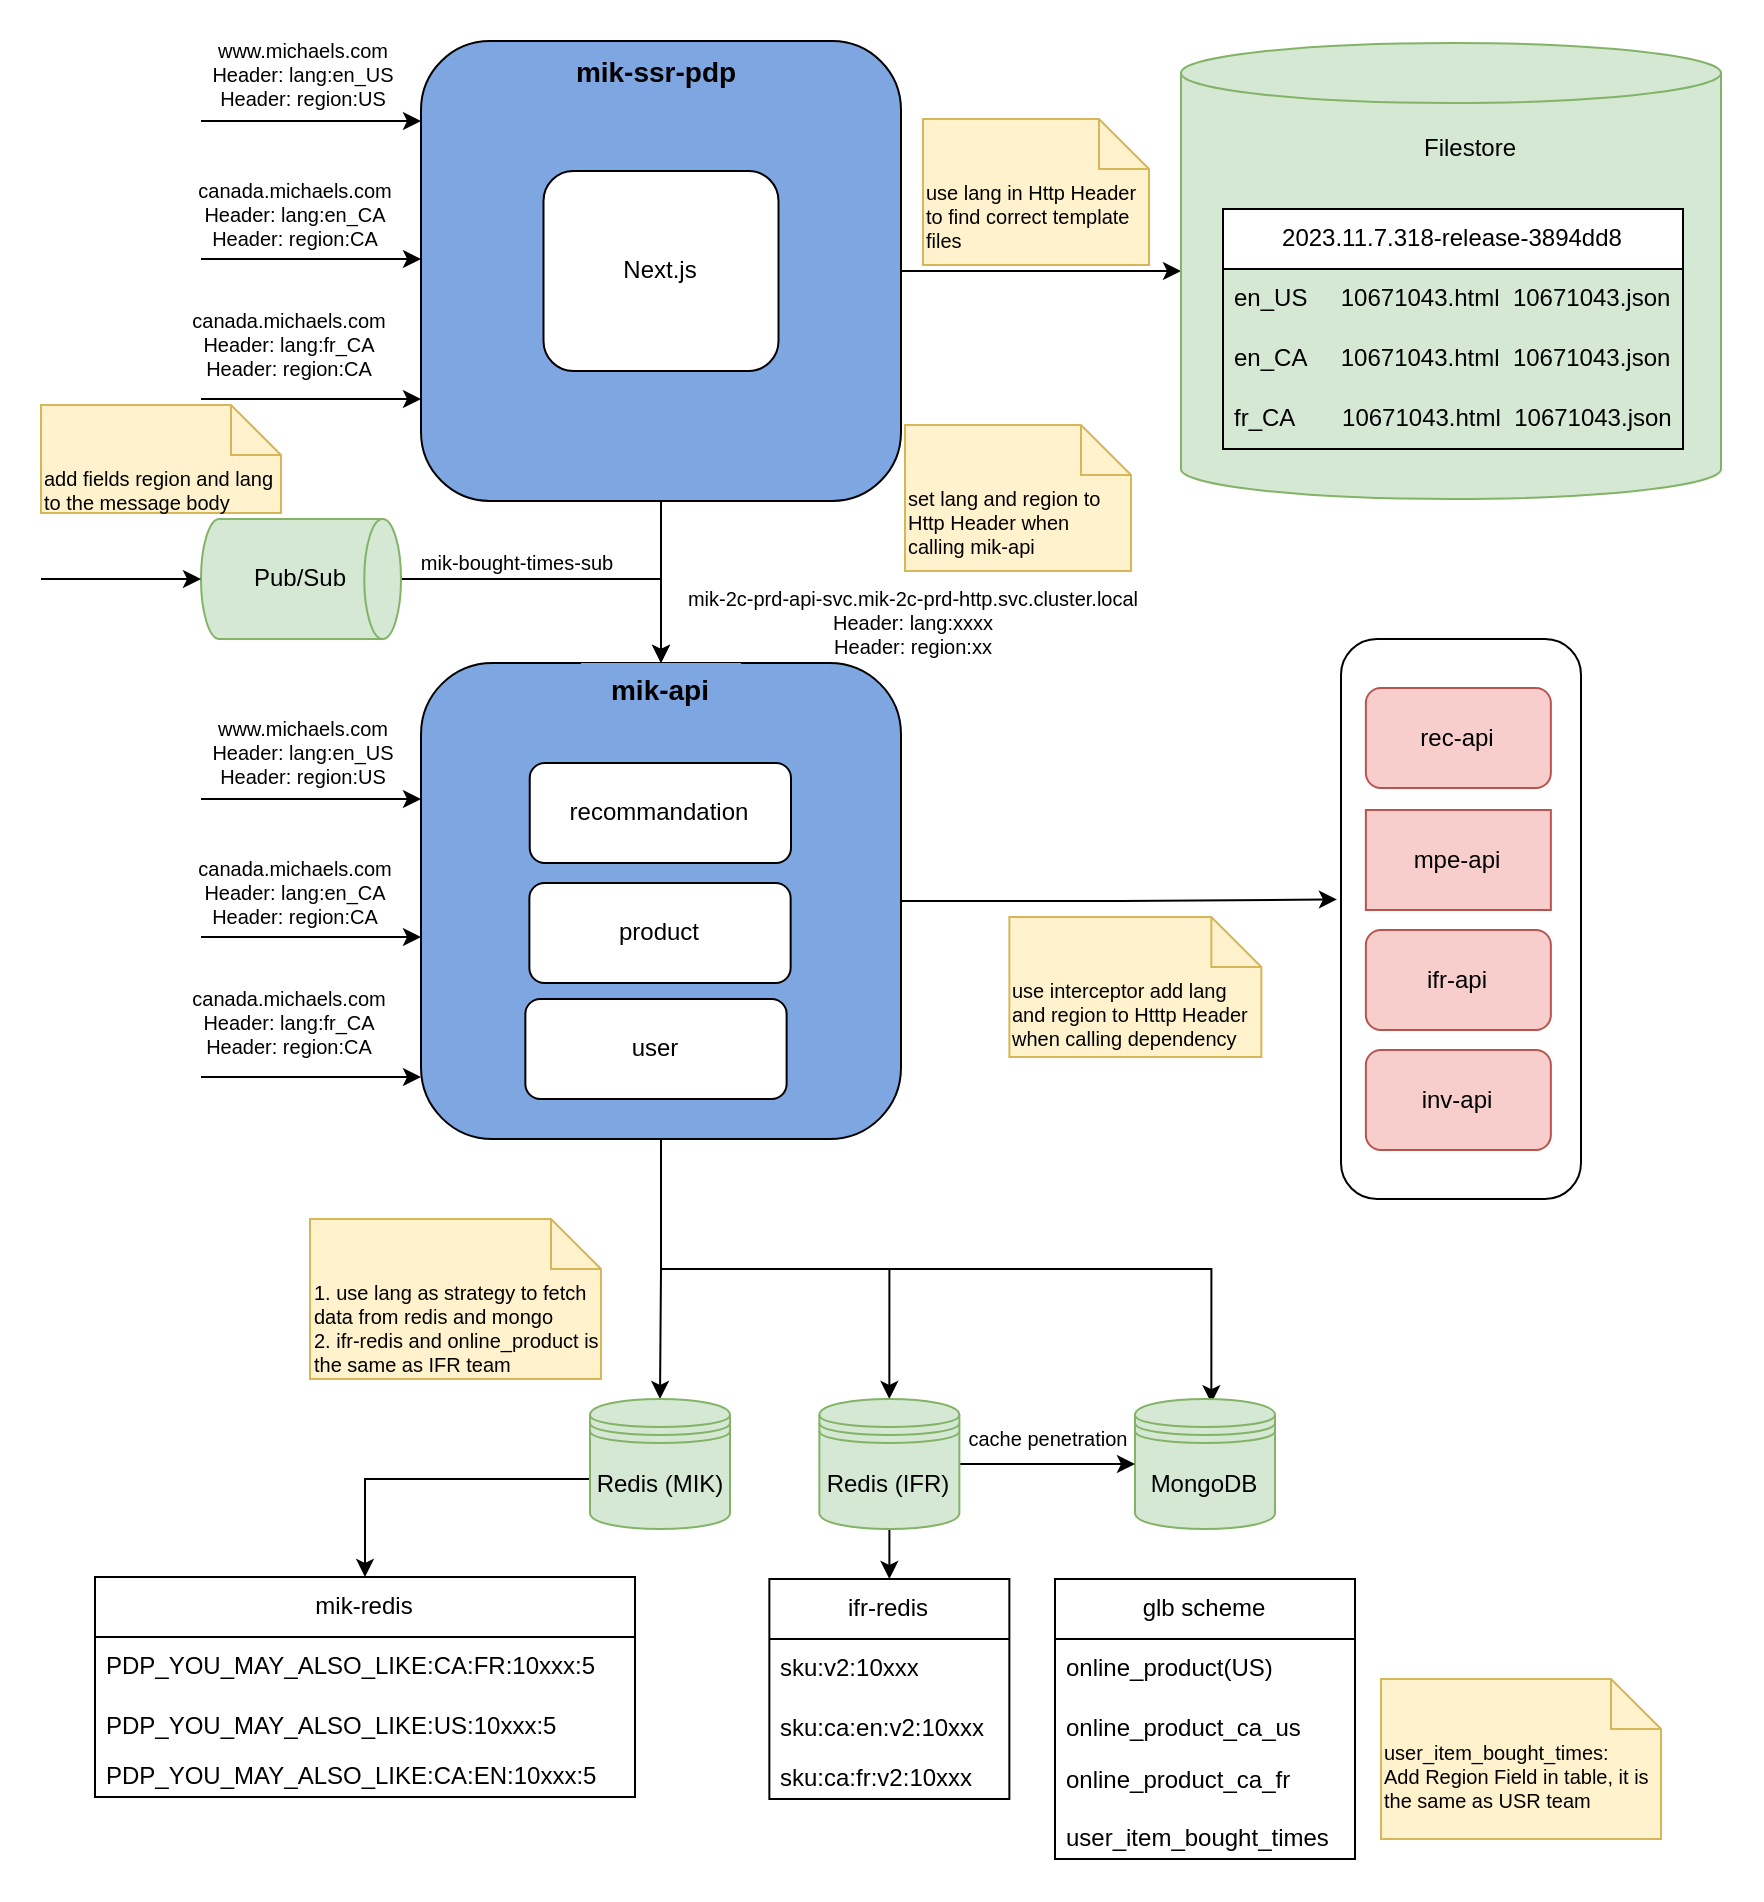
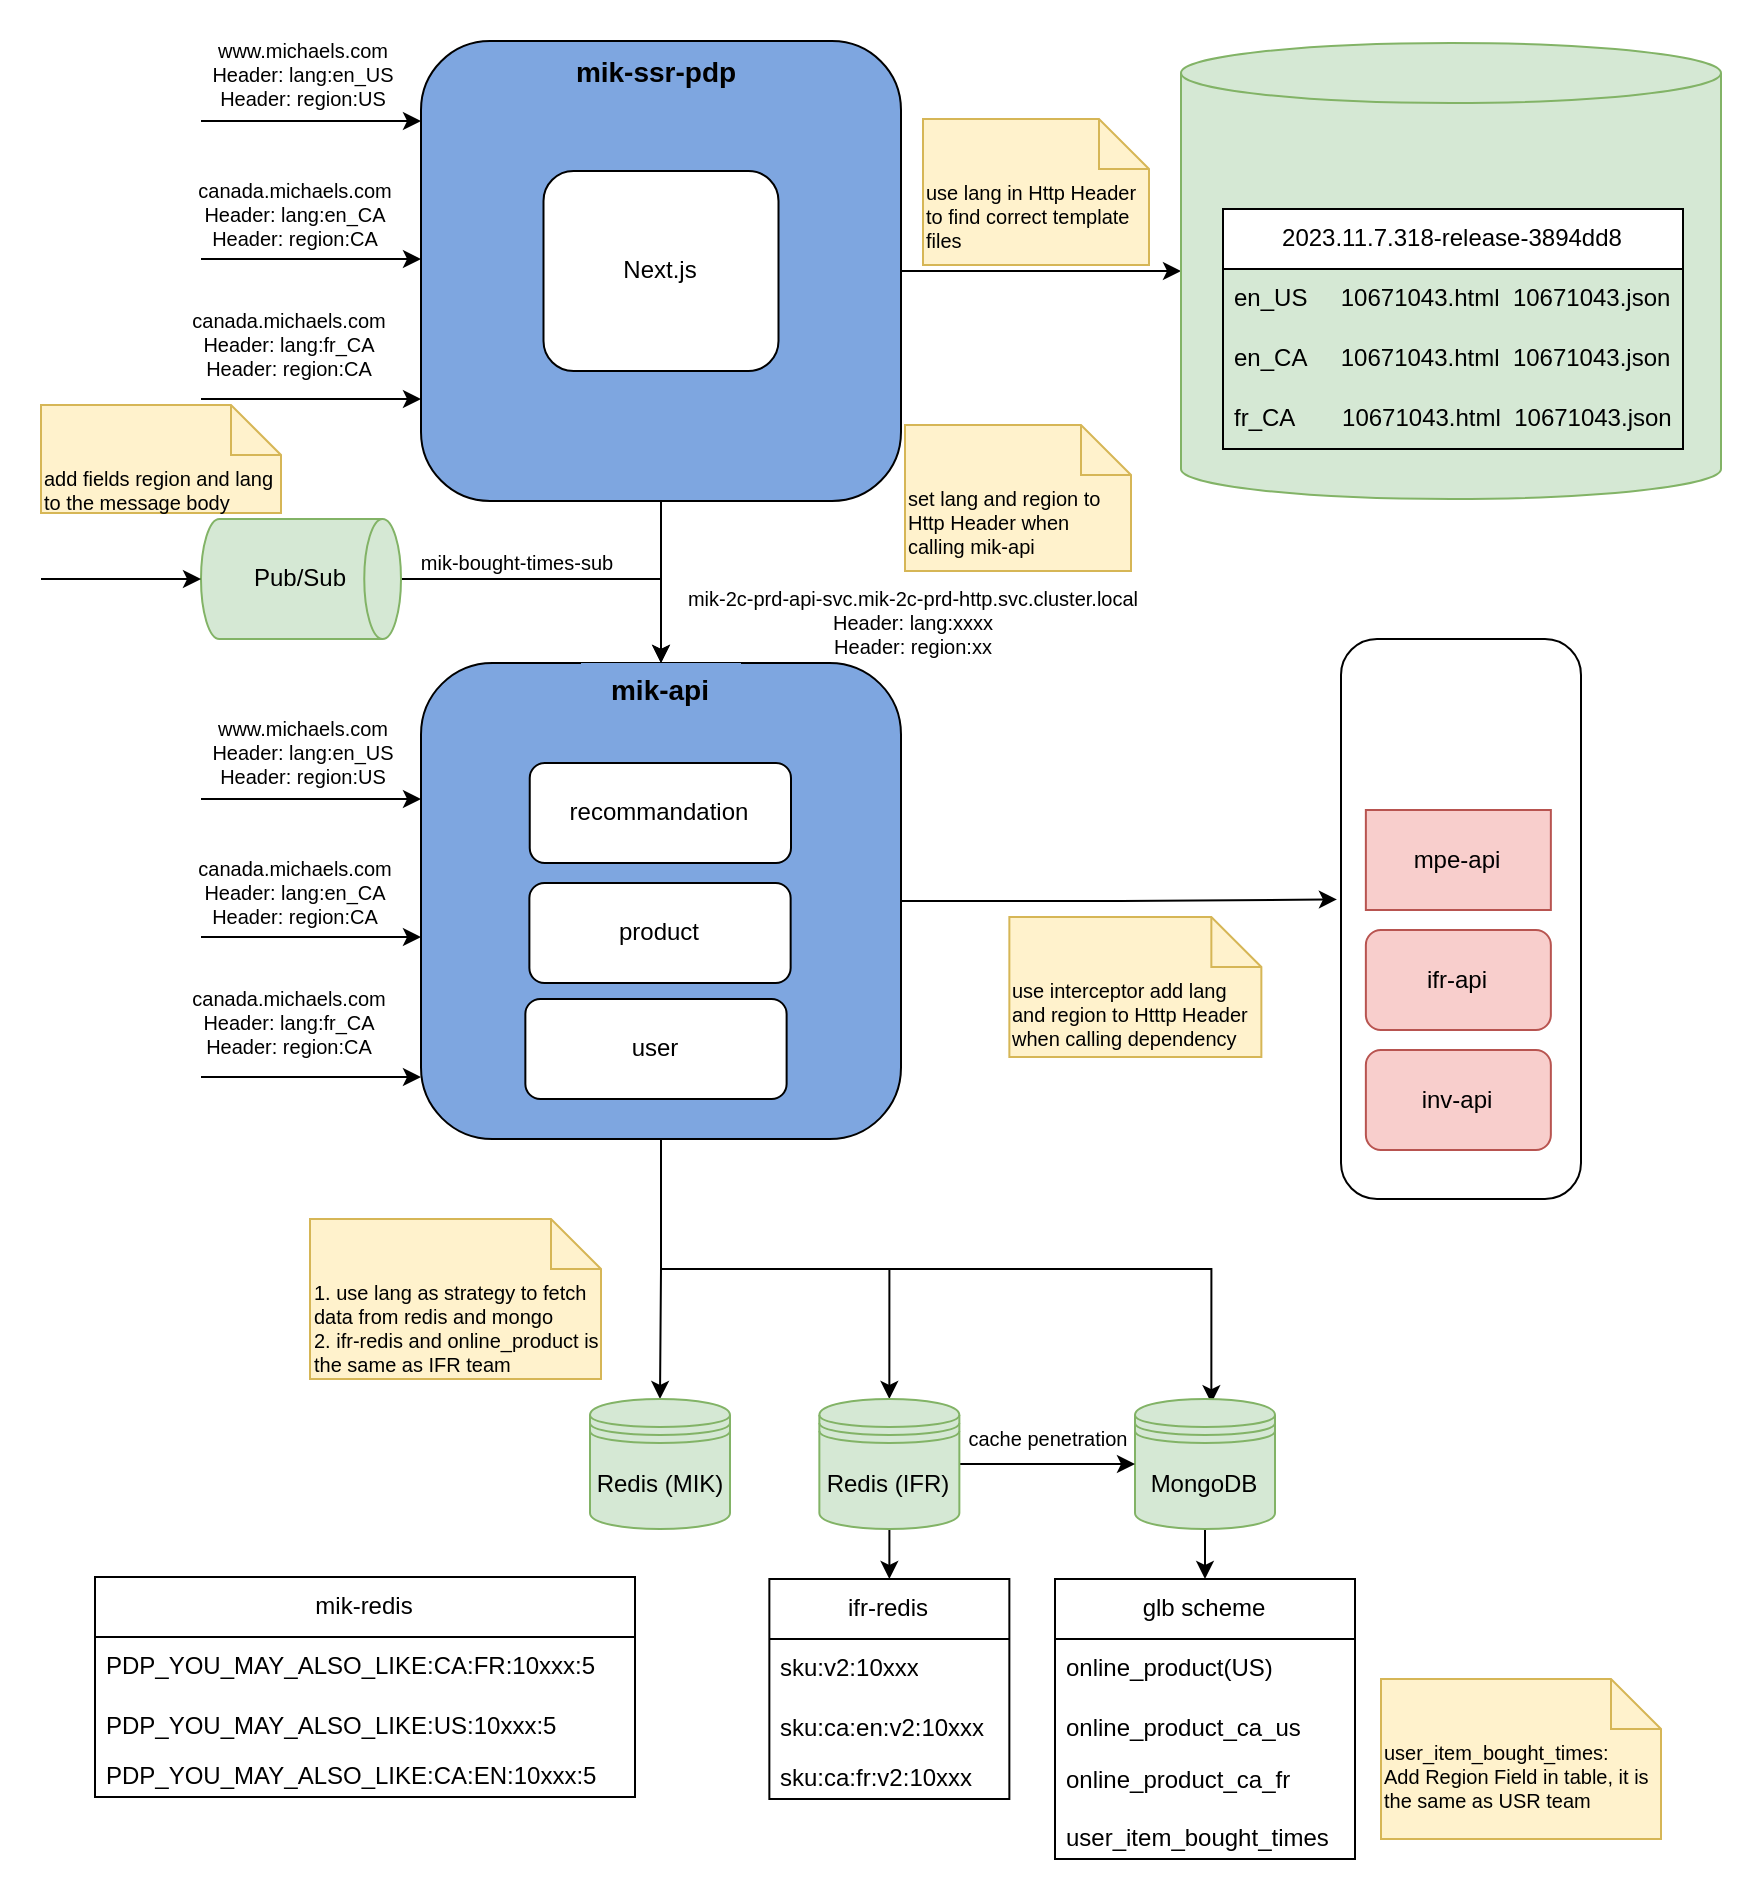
(1471, 149) -> none
(1458, 738) -> none
(435, 1479) -> none
none -> (1205, 1561)
